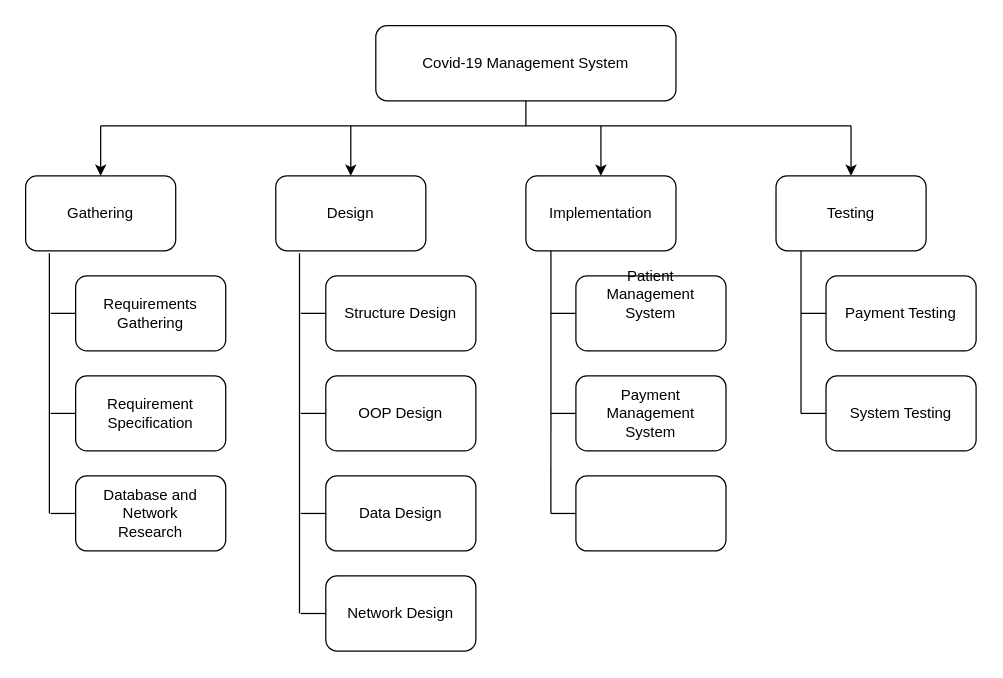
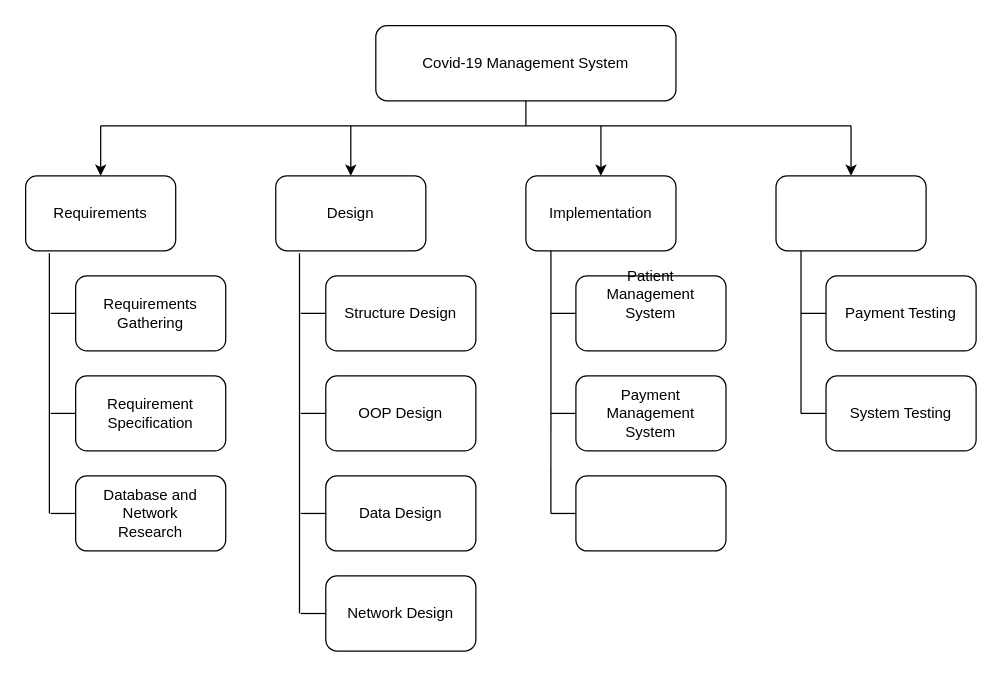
(101, 213) -> (101, 213)
(851, 213) -> none
